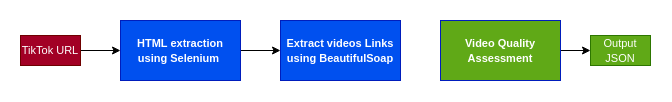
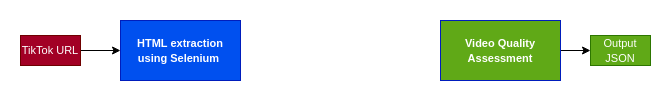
(257, 51) -> none
(341, 51) -> none
